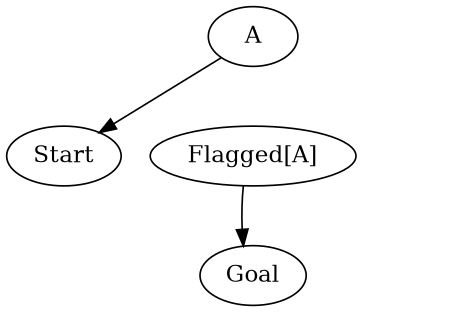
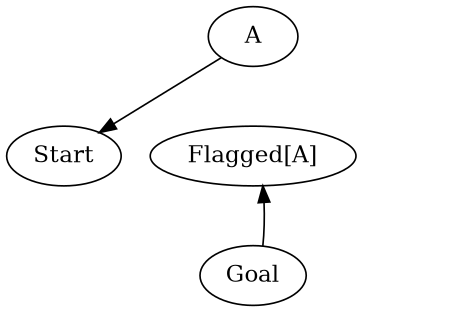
(242, 207) -> (264, 224)
